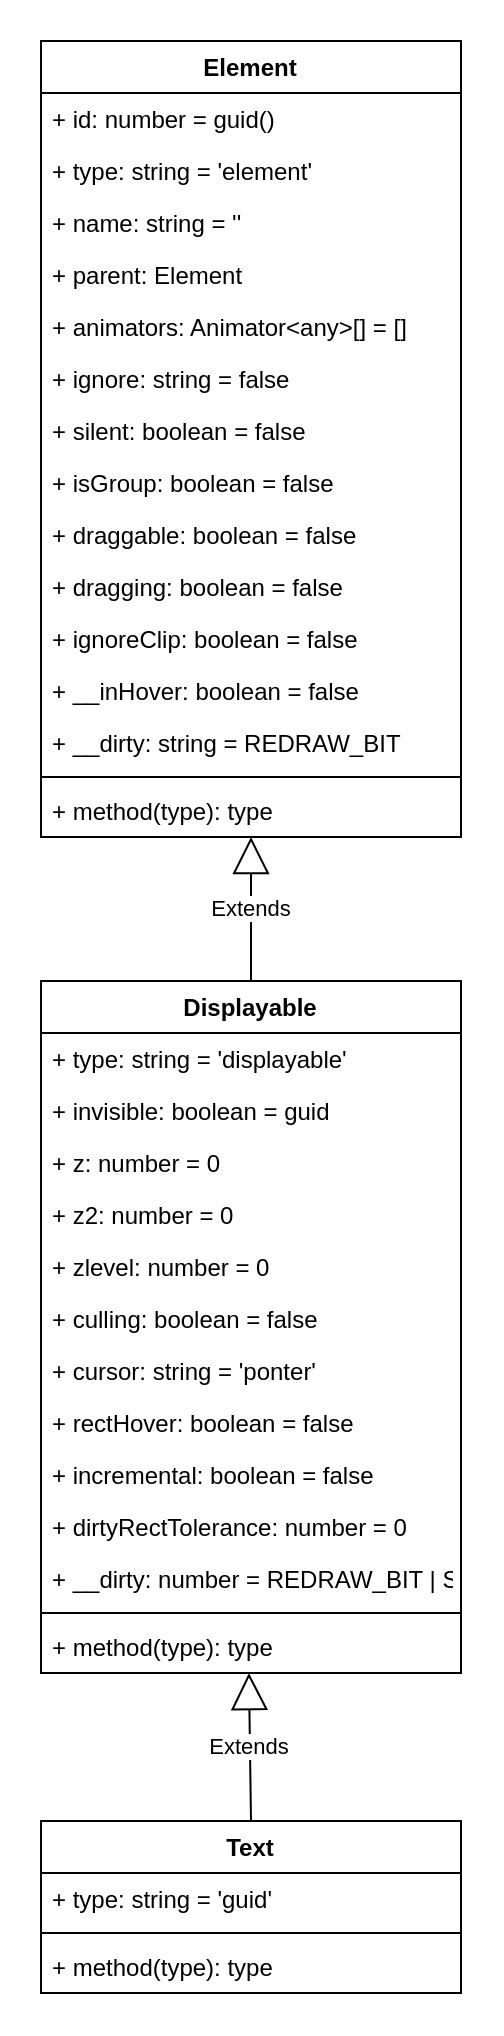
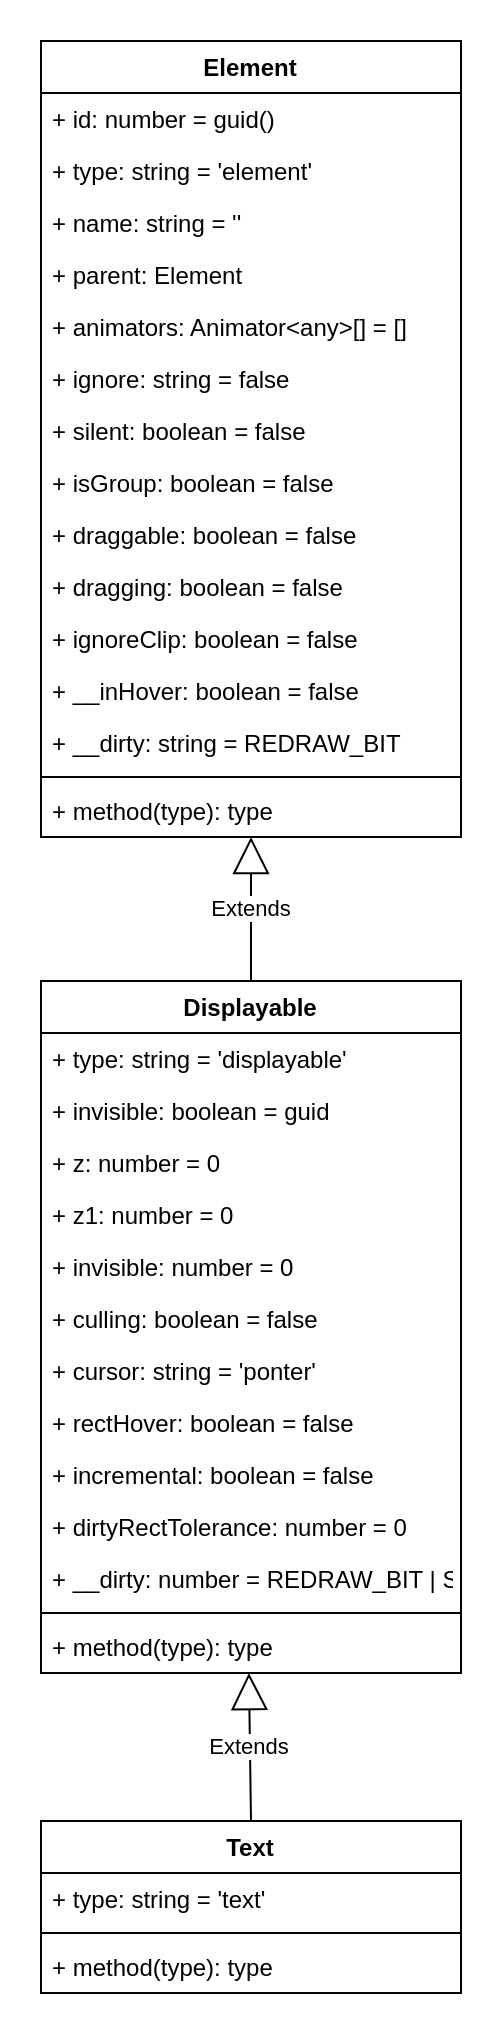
(144, 1216) -> (144, 1216)
(165, 1268) -> (178, 1268)
(178, 1900) -> (182, 1900)
